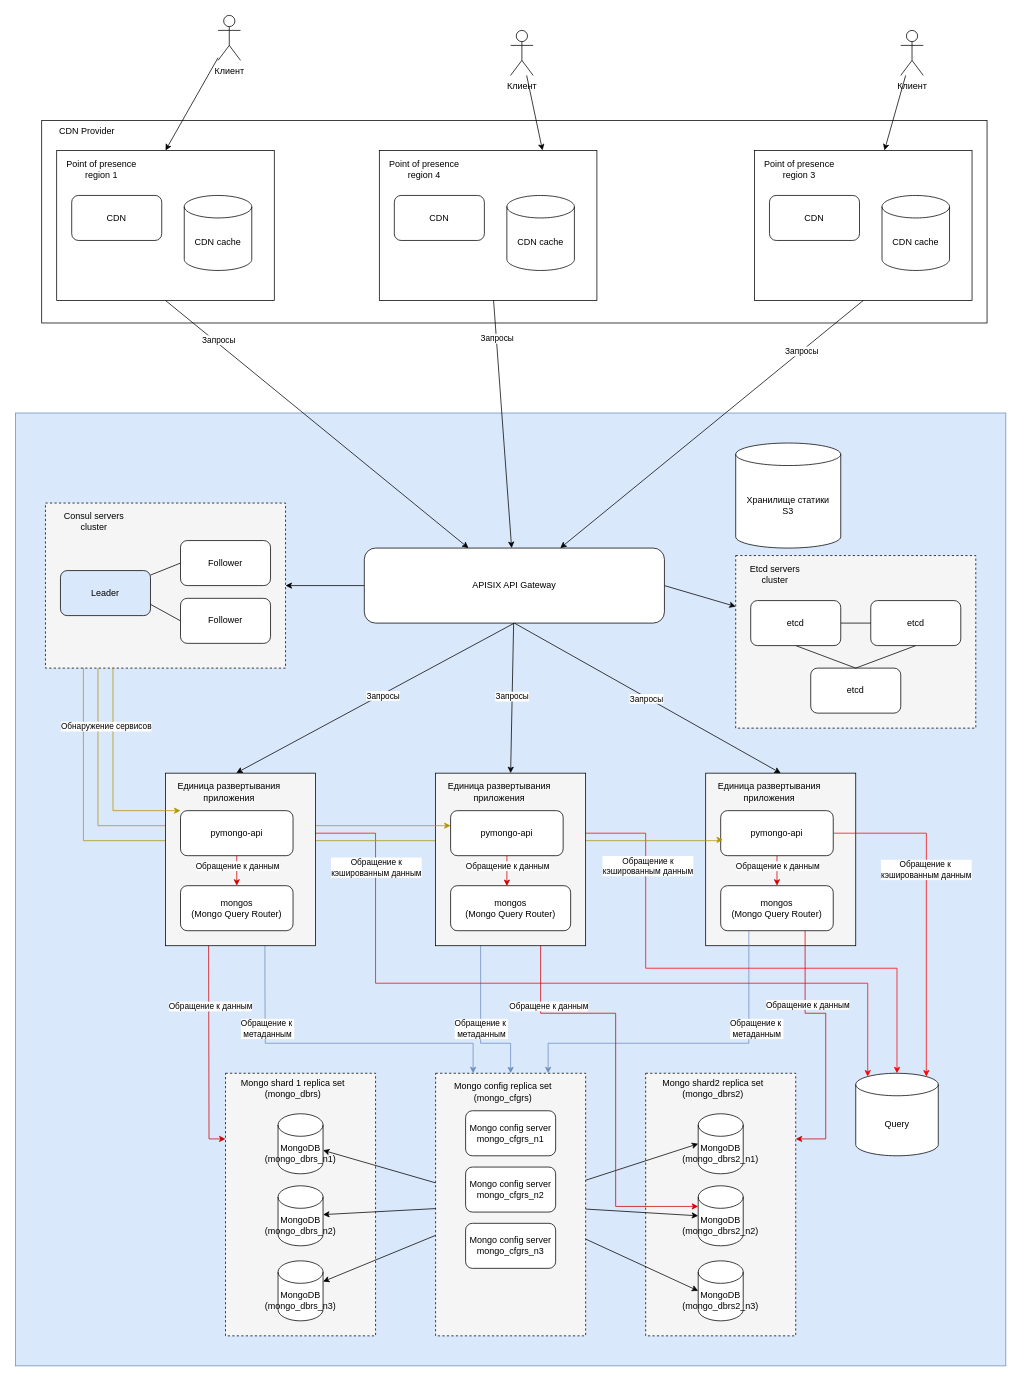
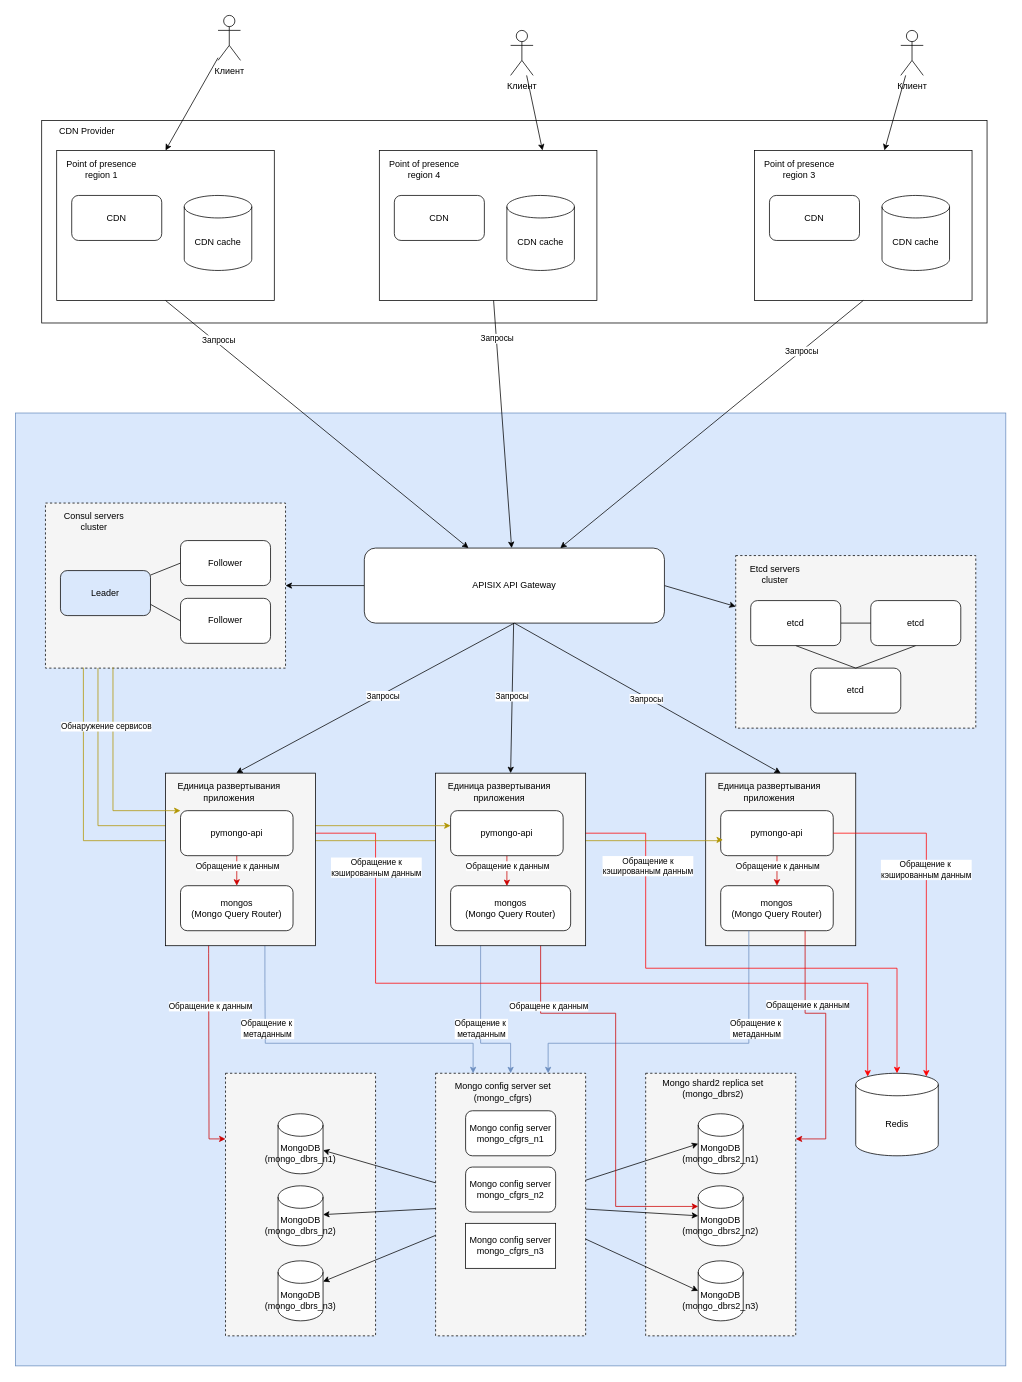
(788, 495) -> none
(293, 1088) -> none
(503, 1092) -> (503, 1092)
(897, 1124) -> (897, 1124)
(510, 1245) -> (510, 1245)
